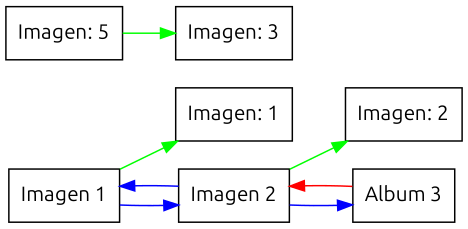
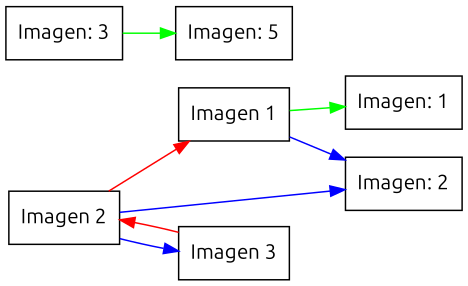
(141, 33) -> (141, 33)
(312, 158) -> (225, 202)
(157, 186) -> (143, 170)
(404, 196) -> (234, 253)
(142, 206) -> (310, 146)
